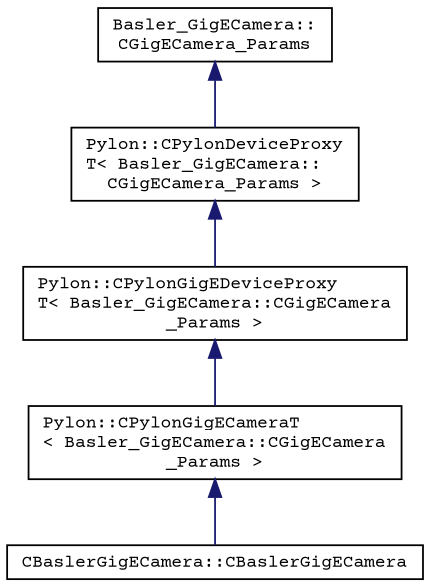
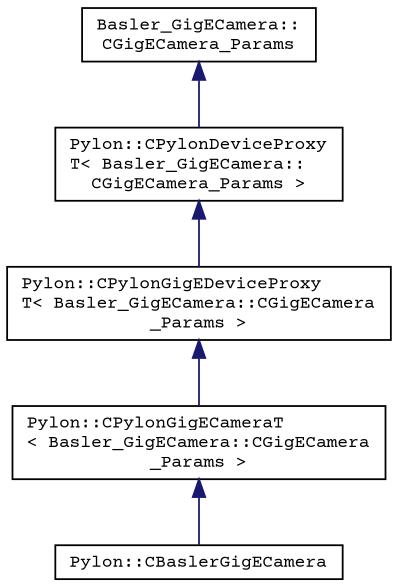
(215, 562) -> (199, 562)
